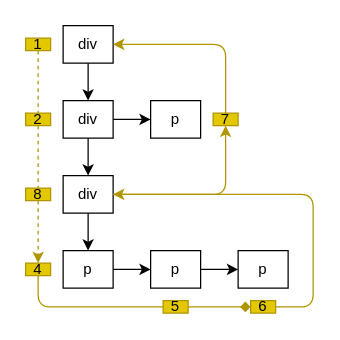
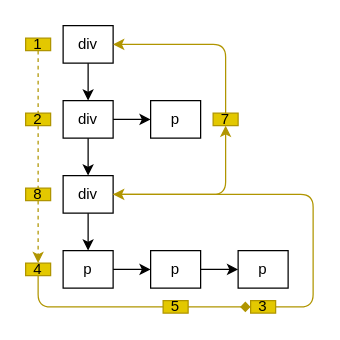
(263, 307) -> (263, 307)
